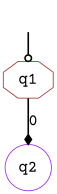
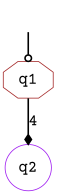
(33, 121) -> (33, 121)
